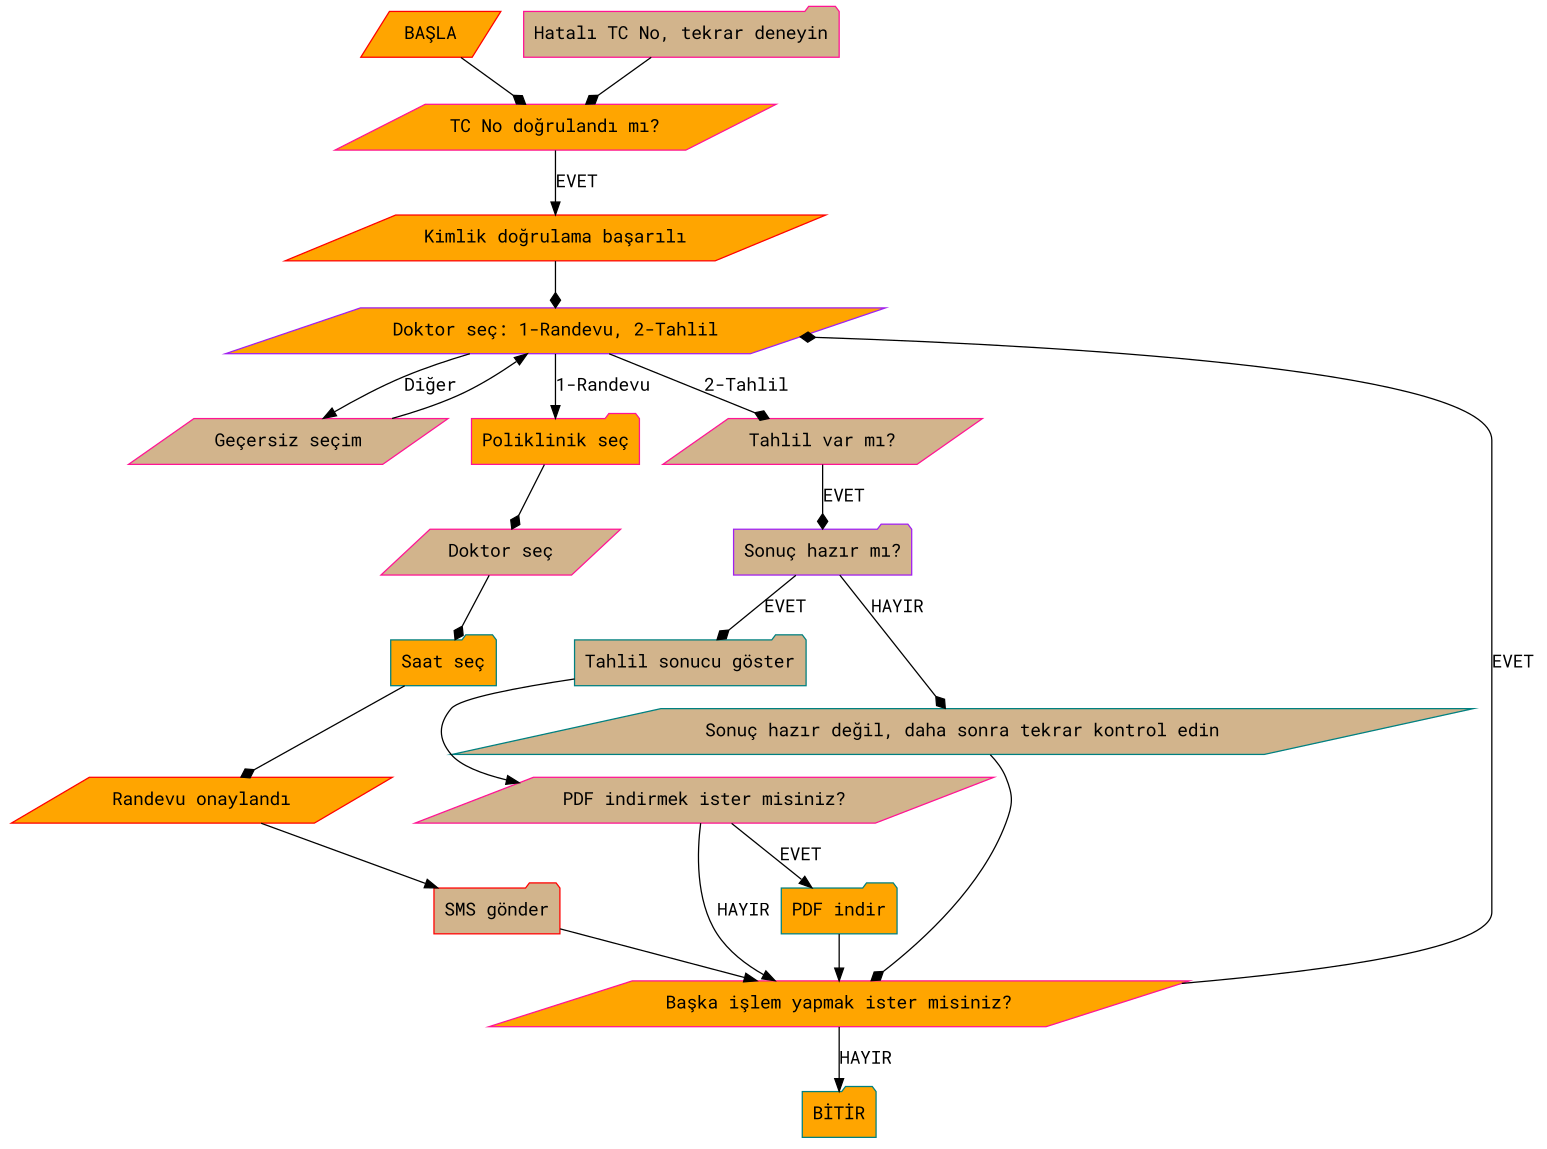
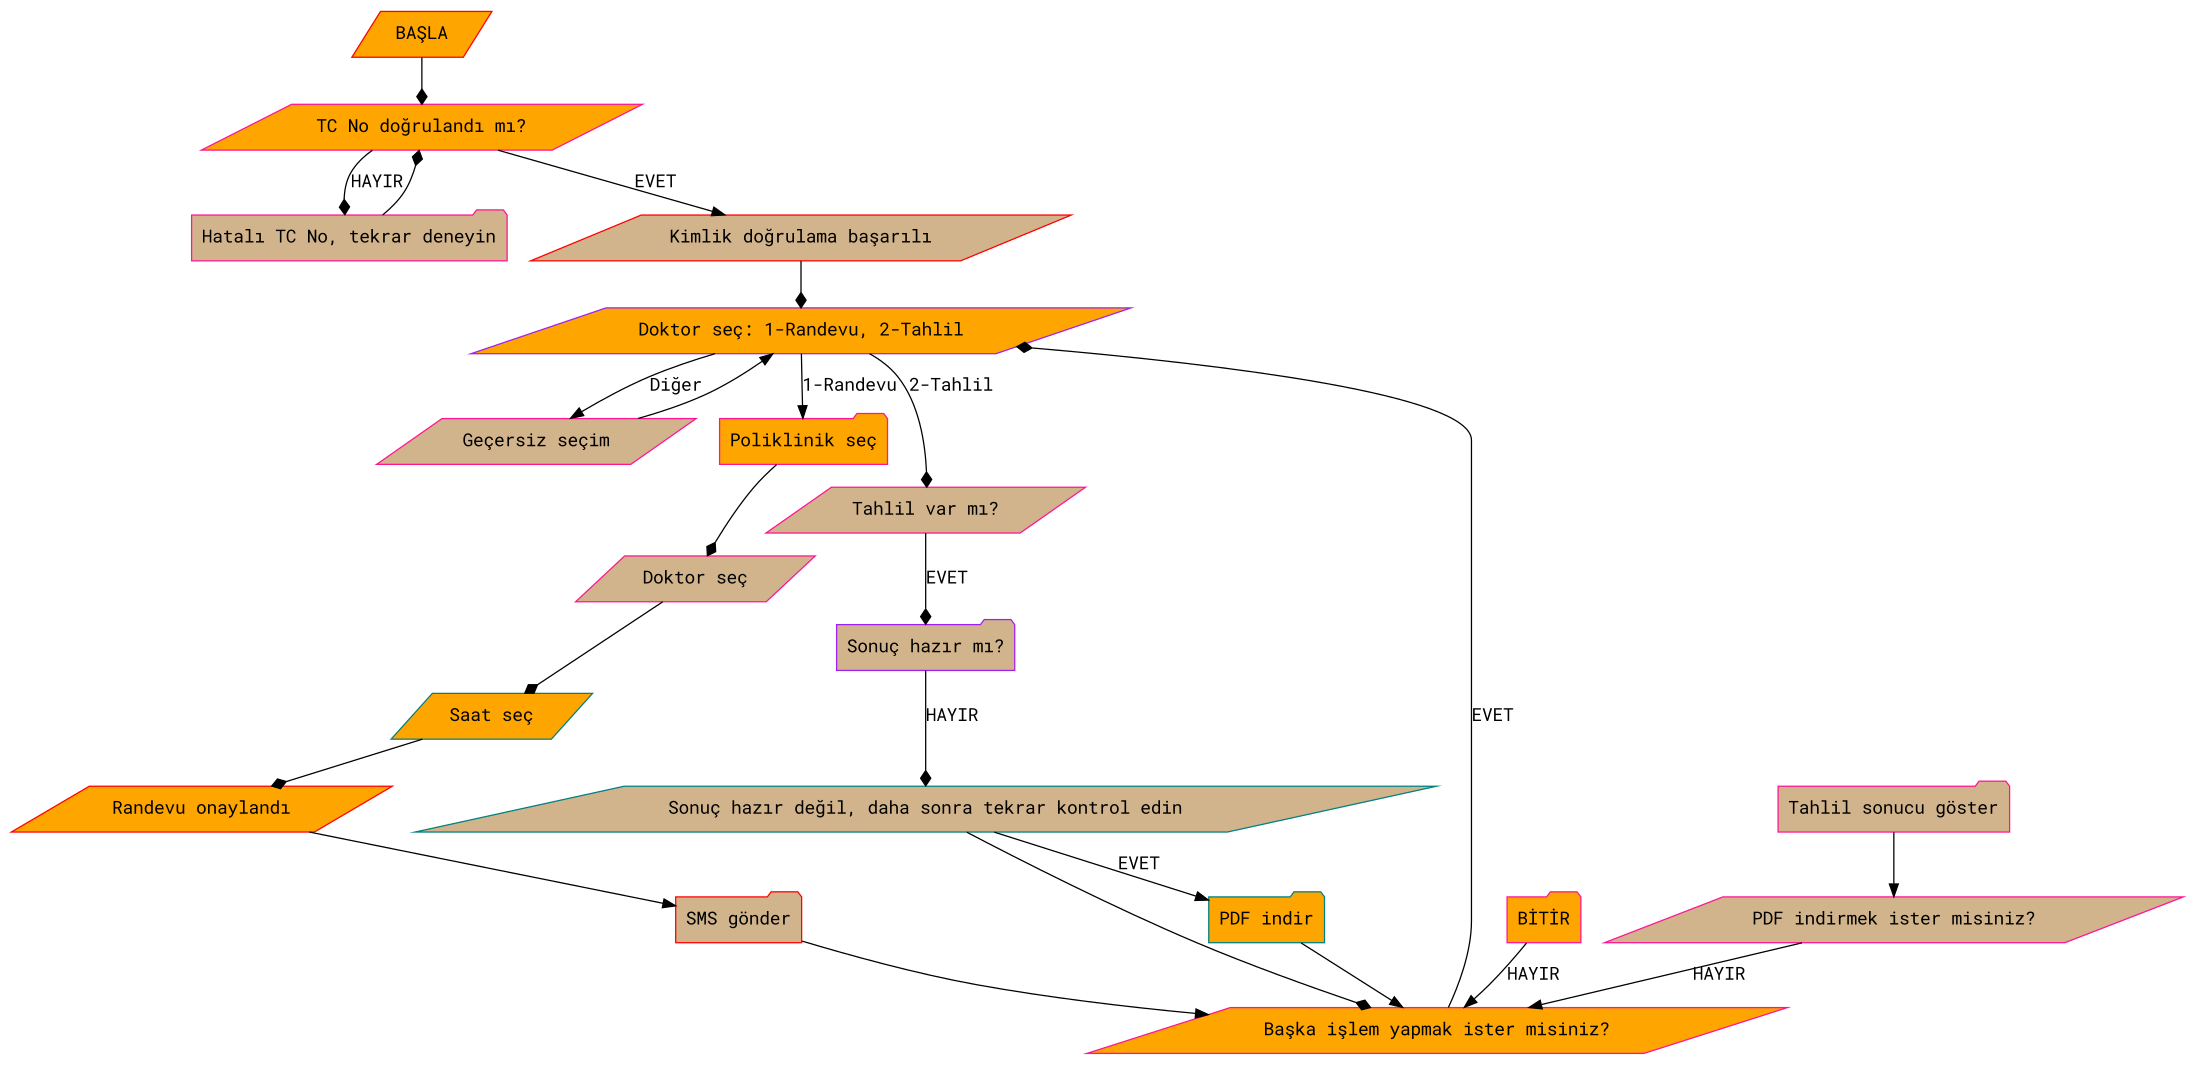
none -> (352, 171)
(555, 238) -> (801, 238)
(762, 603) -> none
(444, 663) -> (492, 716)
(690, 663) -> (1894, 809)
(767, 851) -> (1095, 864)
(839, 1053) -> (1501, 972)
(839, 1114) -> (1544, 920)
